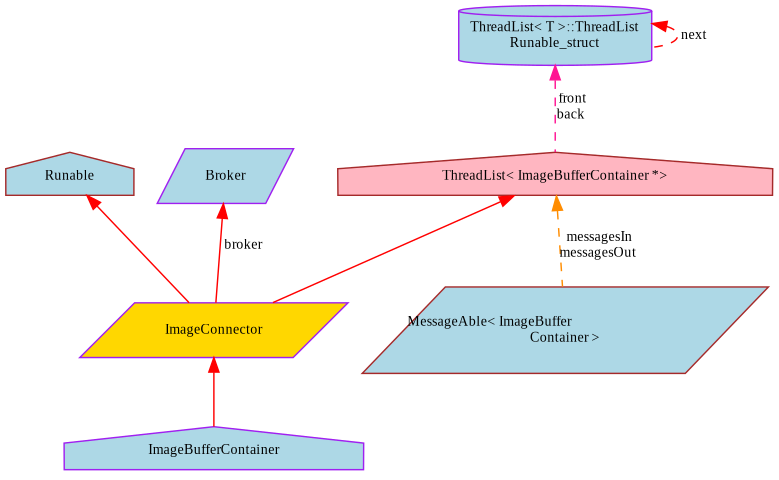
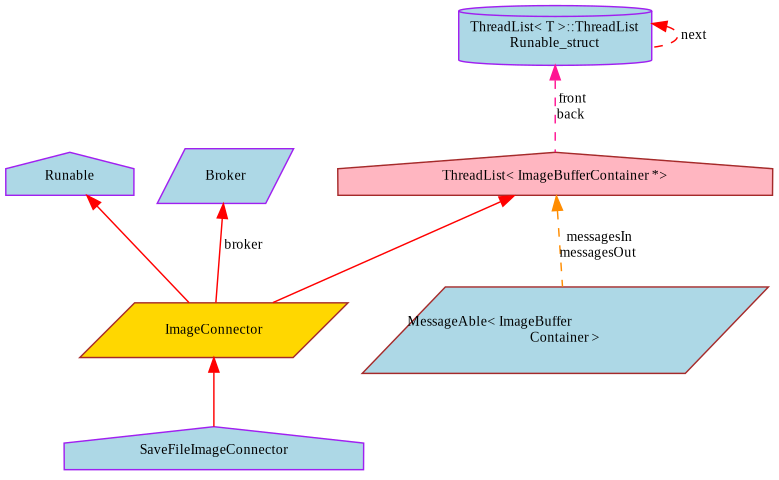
(70, 176) -> (70, 176)
(214, 330) -> (214, 330)
(214, 450) -> (214, 450)
